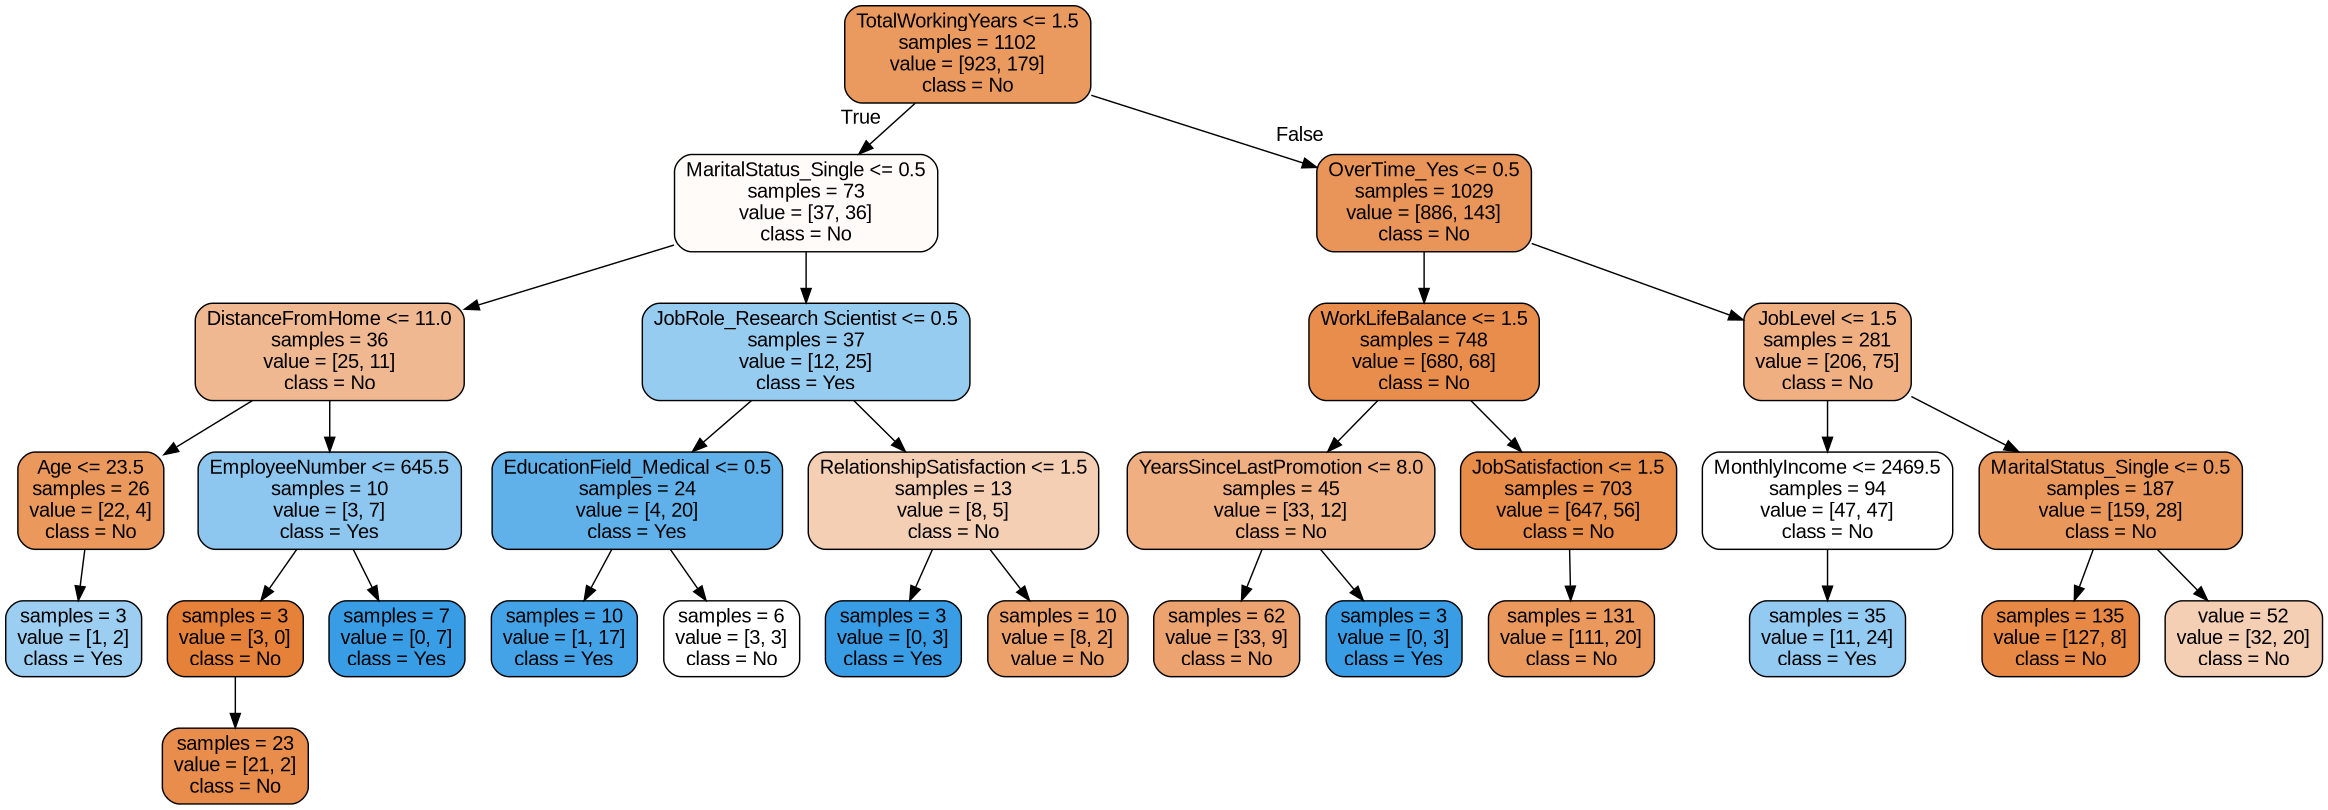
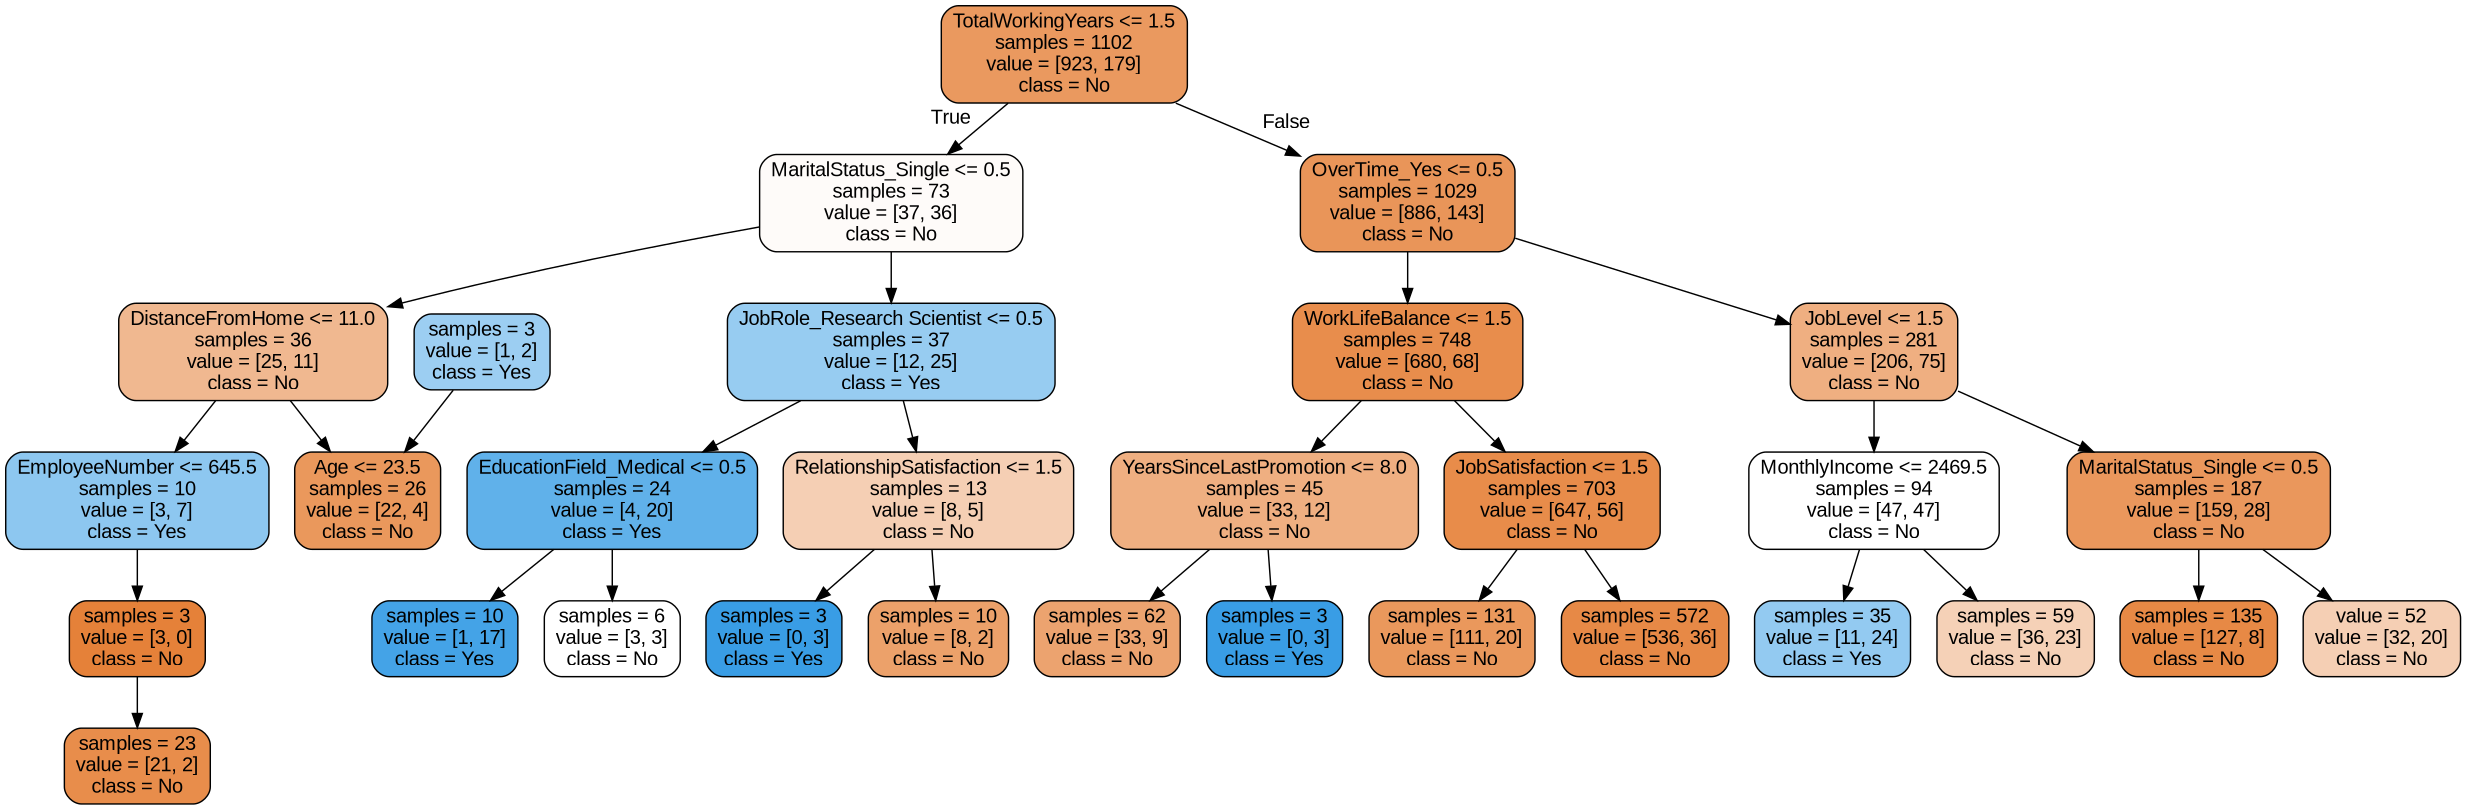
(82, 568) -> (434, 415)
(397, 639) -> none
(1058, 639) -> (938, 639)
none -> (1645, 639)
none -> (2016, 639)
